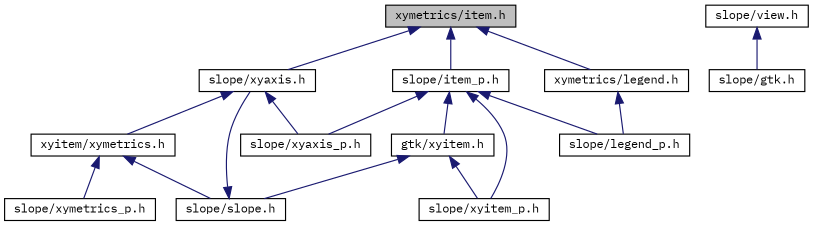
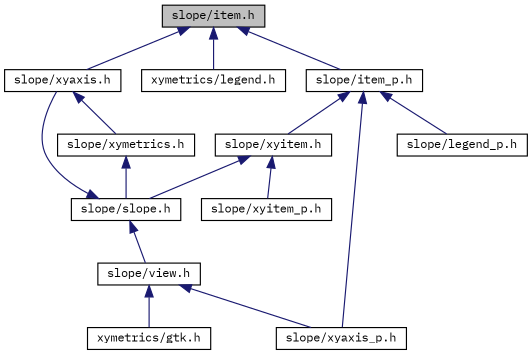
(451, 16) -> (214, 16)
(757, 81) -> (149, 339)
(285, 118) -> (251, 308)
(621, 119) -> none
(103, 145) -> (126, 145)
(443, 145) -> (273, 145)
(506, 145) -> none
(80, 210) -> none
none -> (140, 247)
